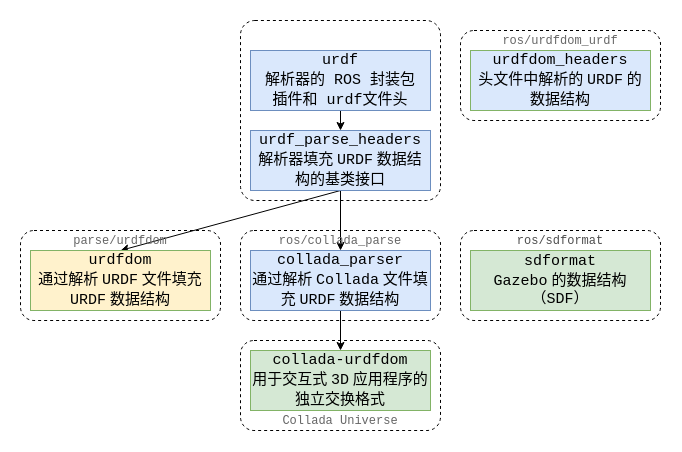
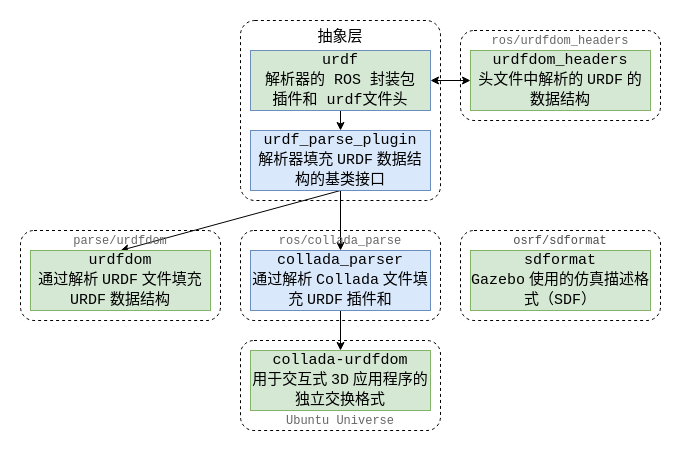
none -> (341, 36)
(561, 41) -> (561, 41)
(341, 81) -> (341, 81)
none -> (450, 81)
(561, 81) -> (561, 81)
(341, 161) -> (341, 161)
(561, 241) -> (561, 241)
(121, 281) -> (121, 281)
(341, 281) -> (341, 281)
(561, 281) -> (561, 281)
(341, 421) -> (341, 421)
